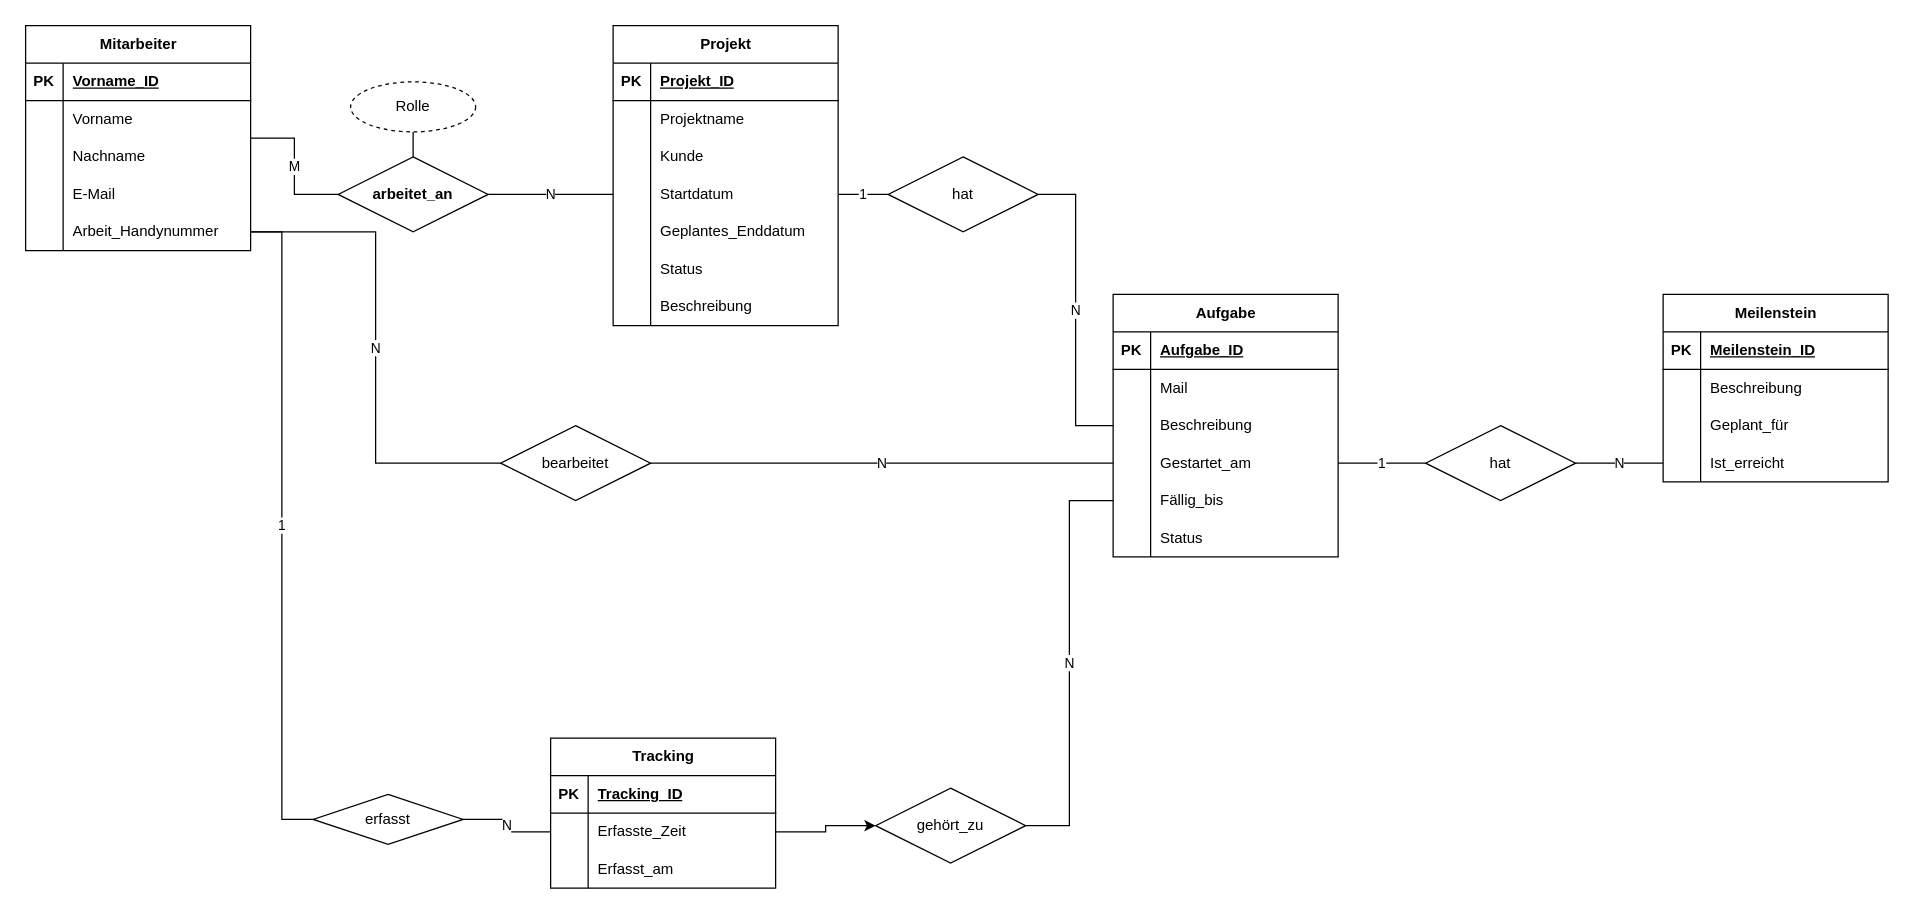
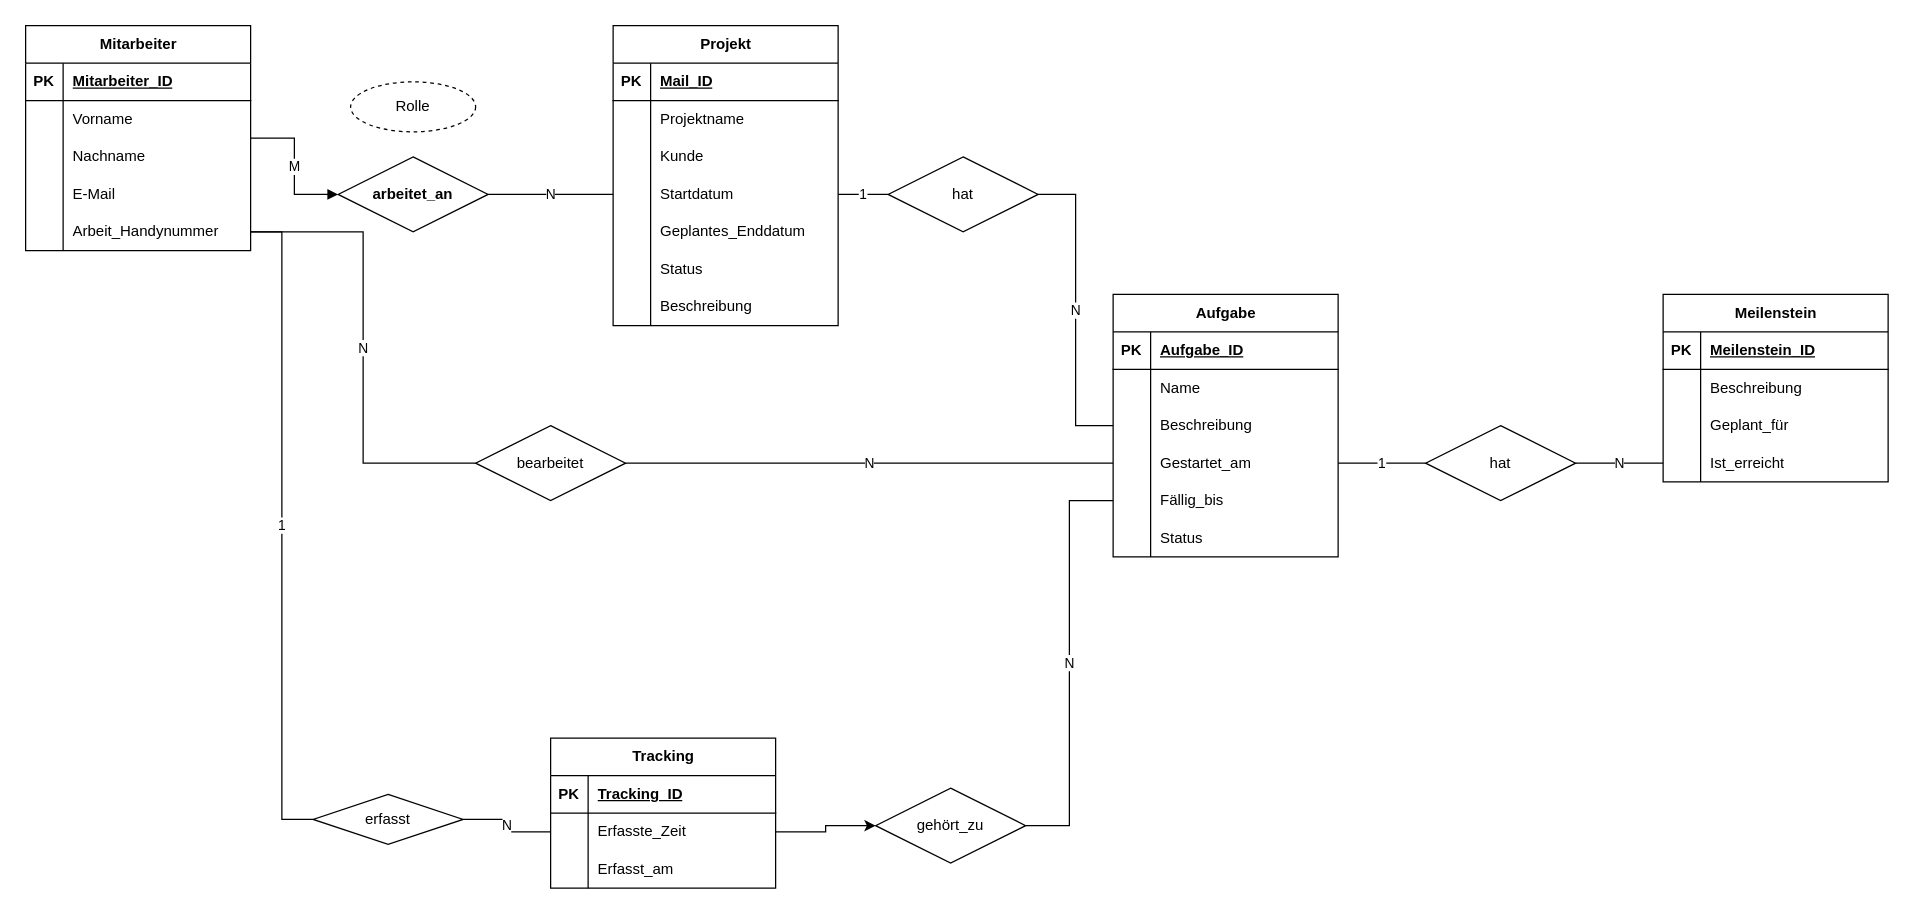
(115, 82) -> (128, 82)
(703, 82) -> (686, 82)
(413, 144) -> none
(331, 194) -> (326, 194)
(1174, 388) -> (1177, 388)
(576, 463) -> (551, 463)
